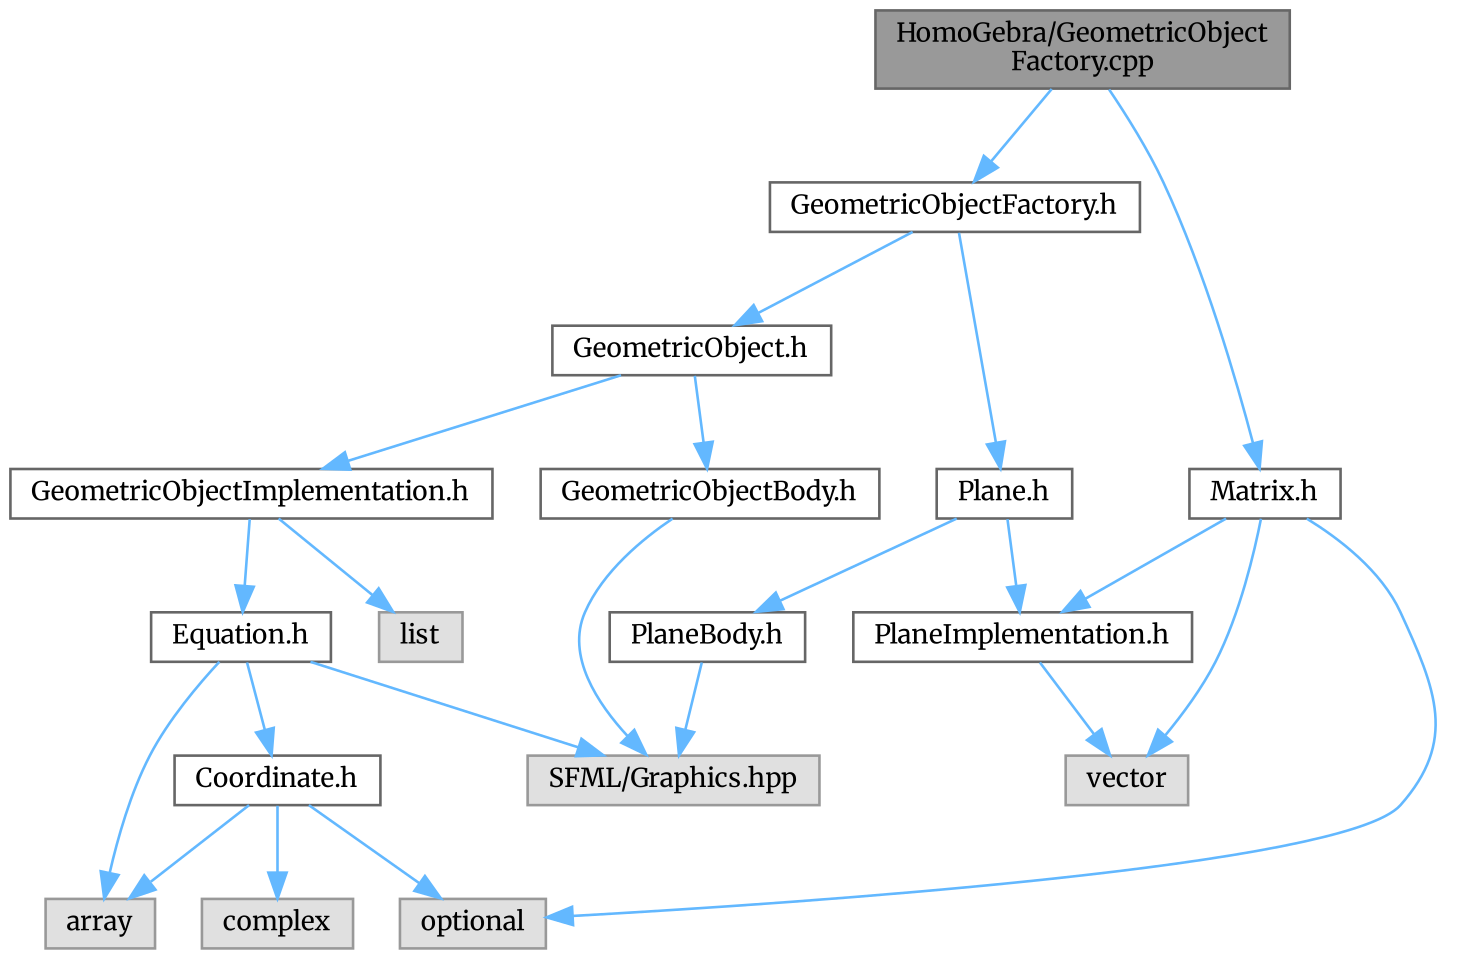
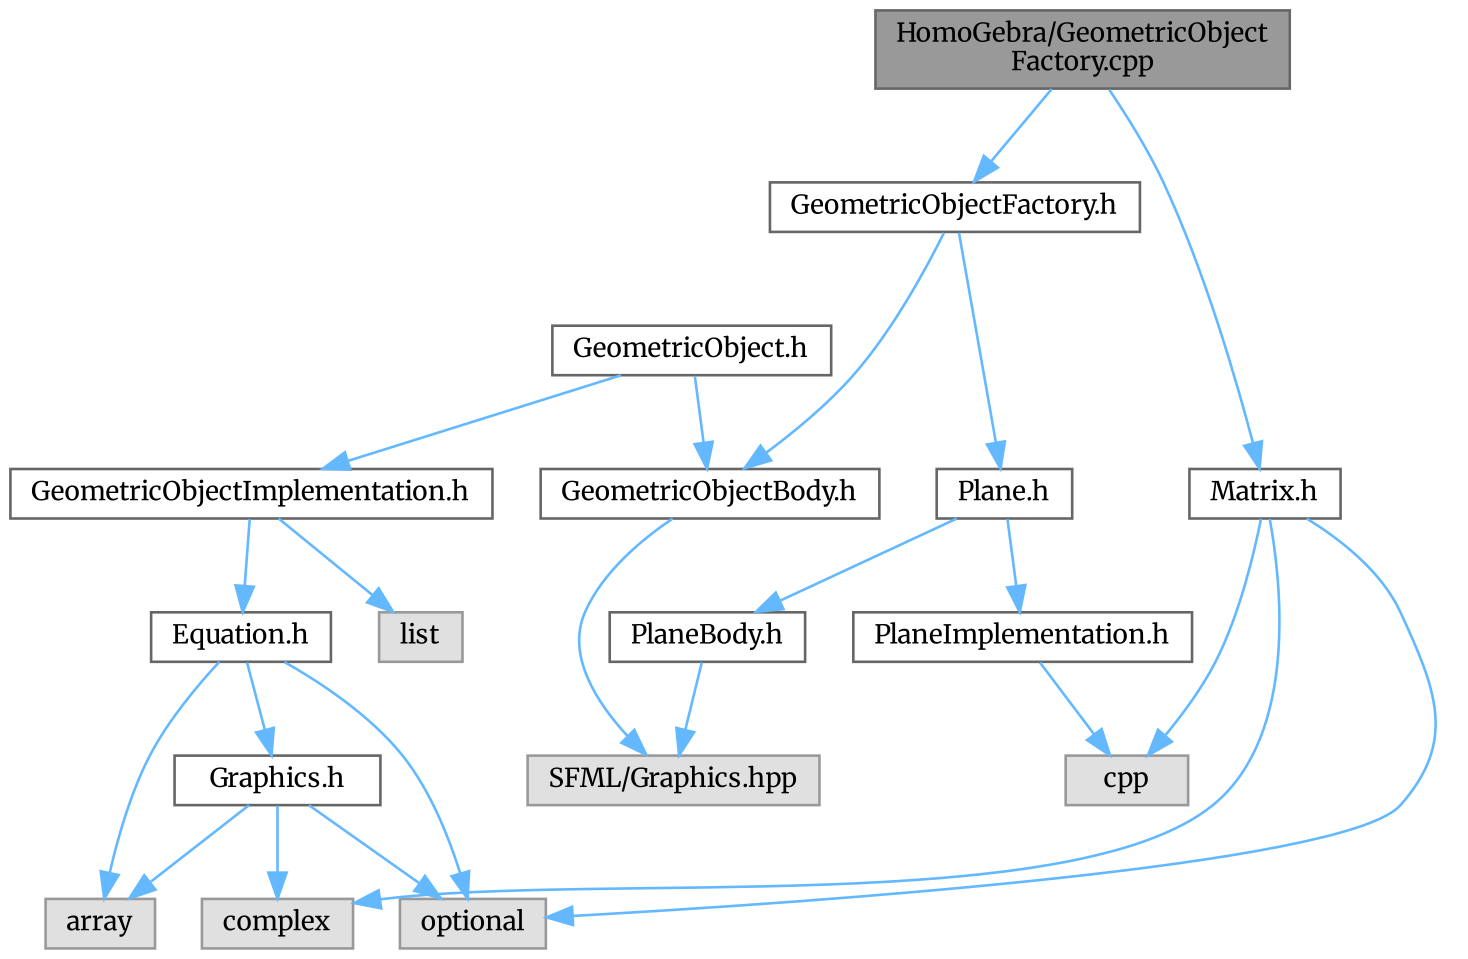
(836, 272) -> (870, 355)
(1156, 559) -> (1069, 860)
(444, 705) -> (396, 748)
(277, 780) -> (277, 780)
(1127, 780) -> (1127, 780)
